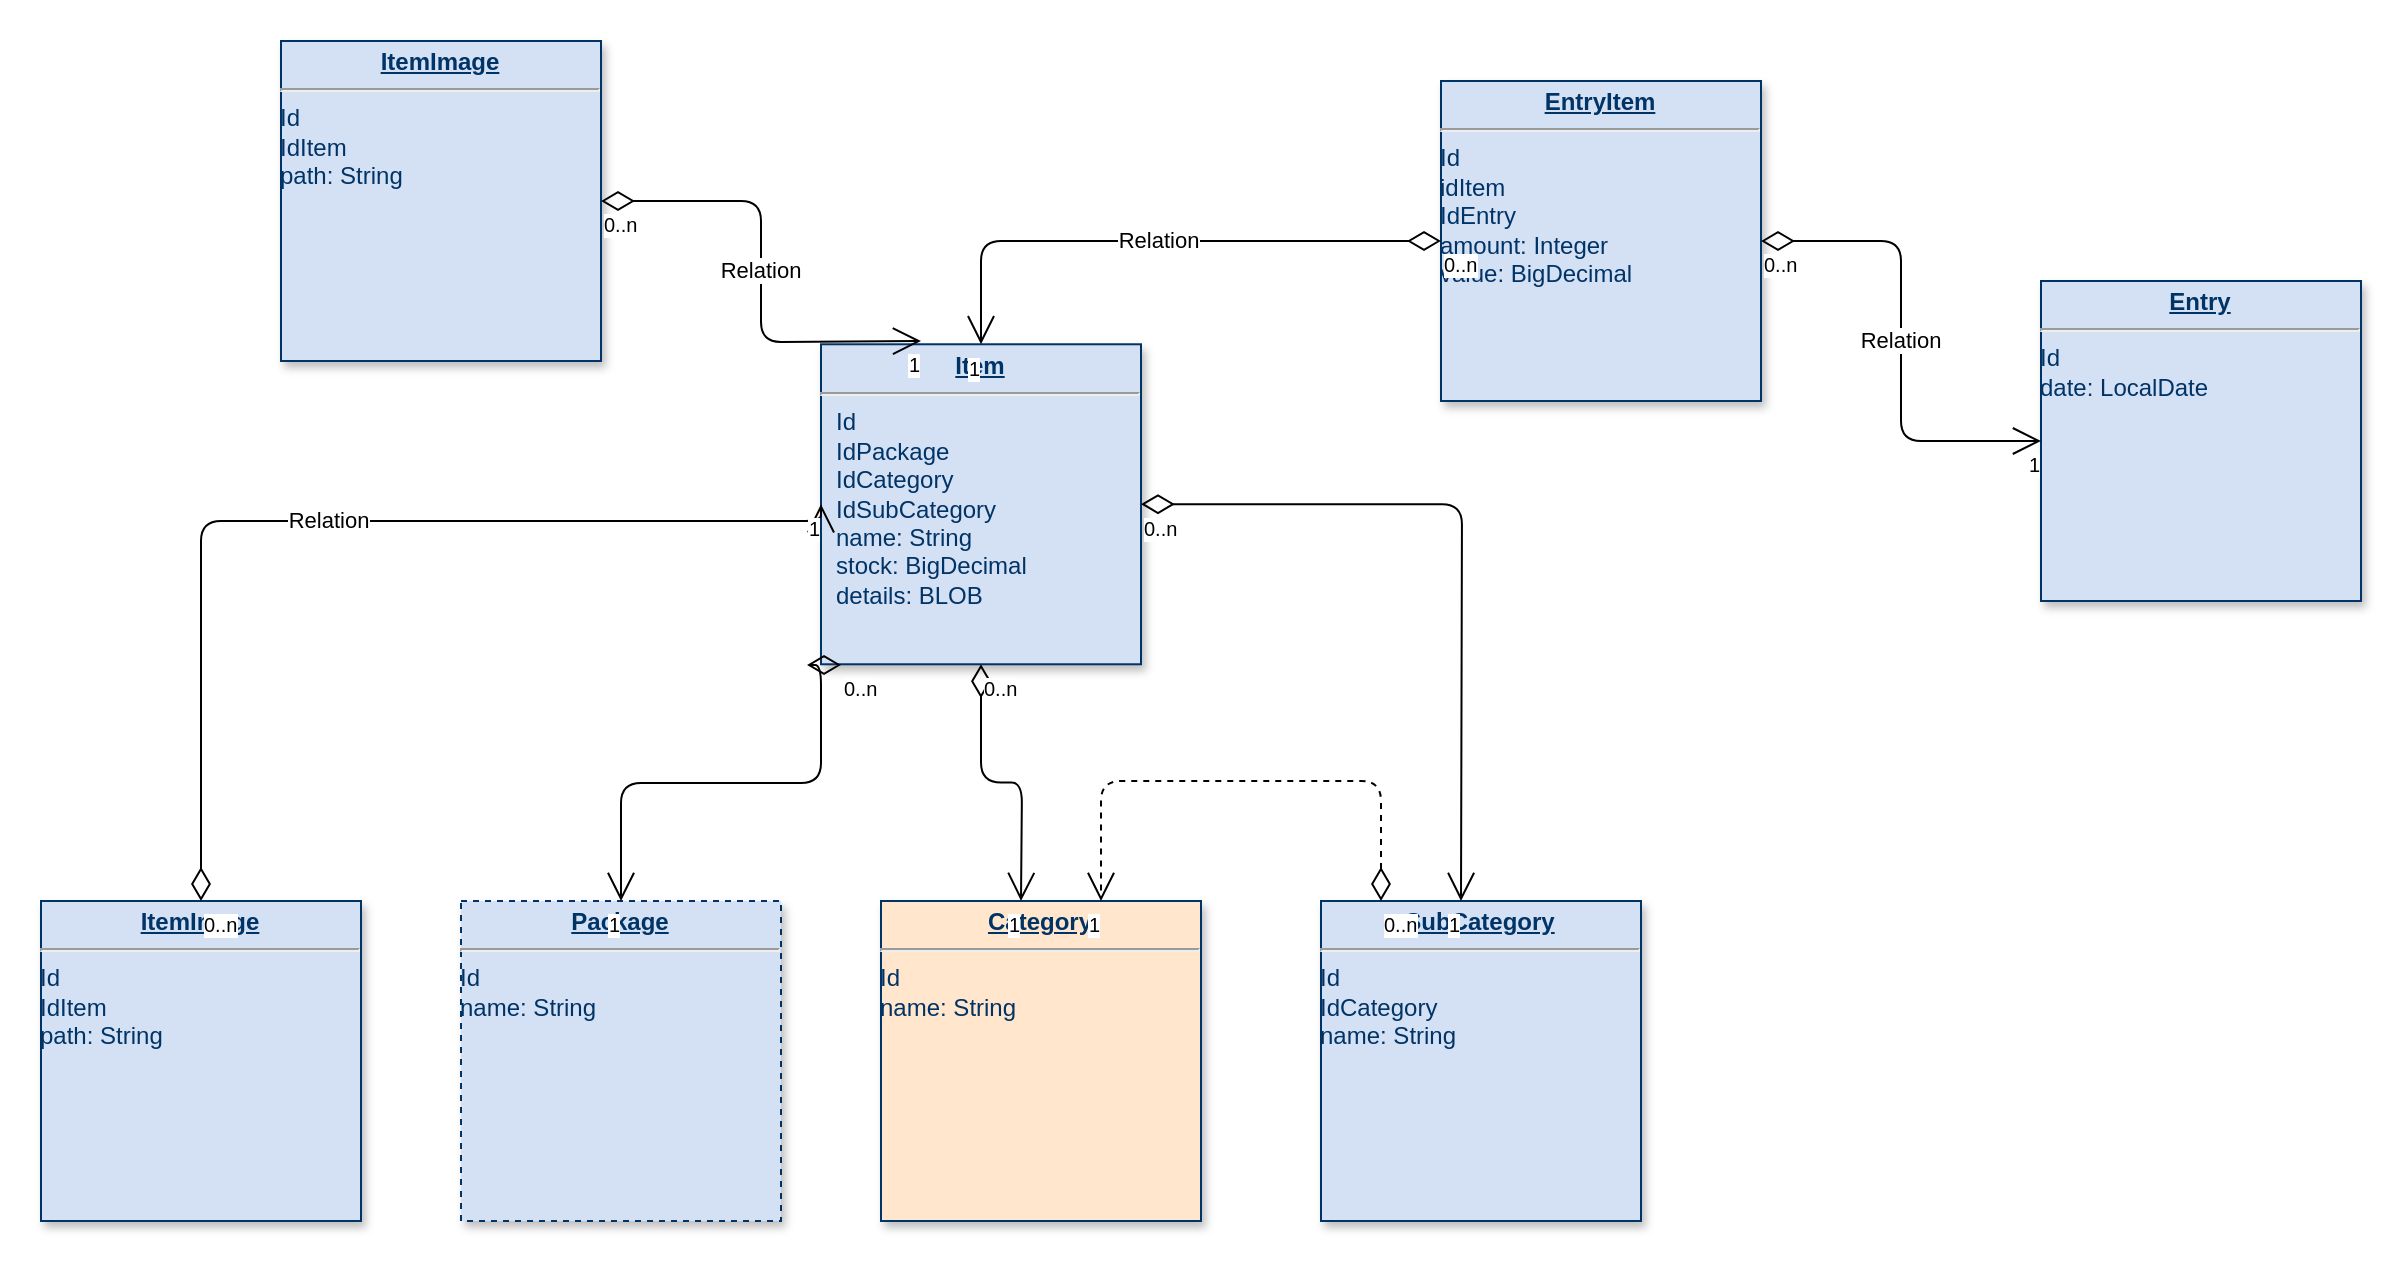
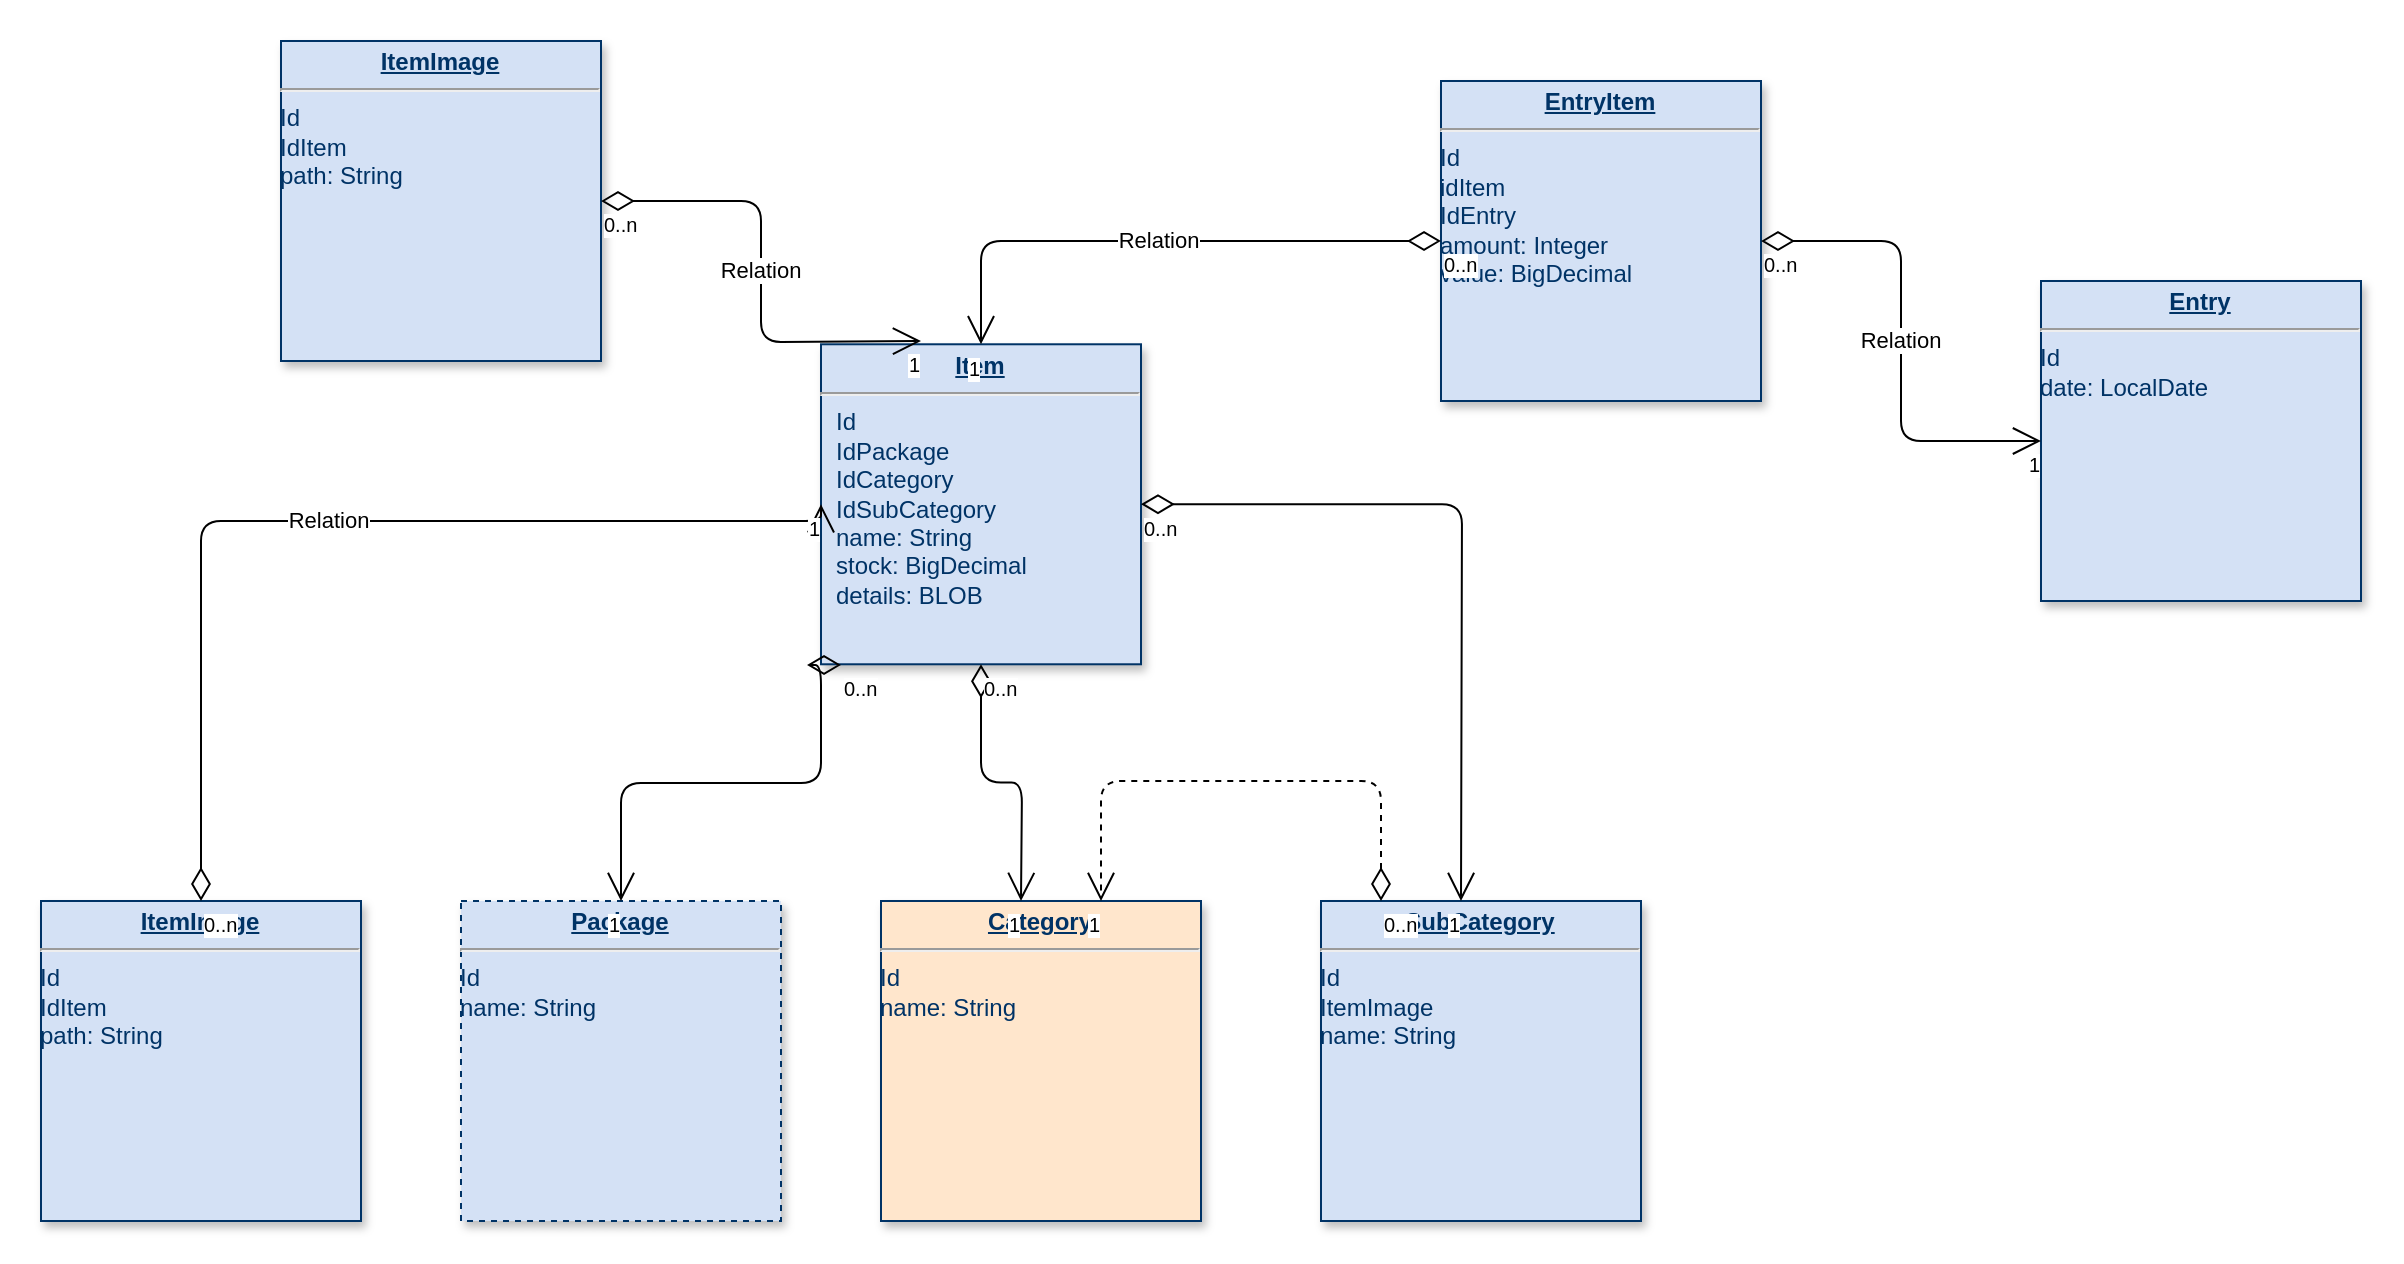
(1395, 959) -> (1395, 959)
